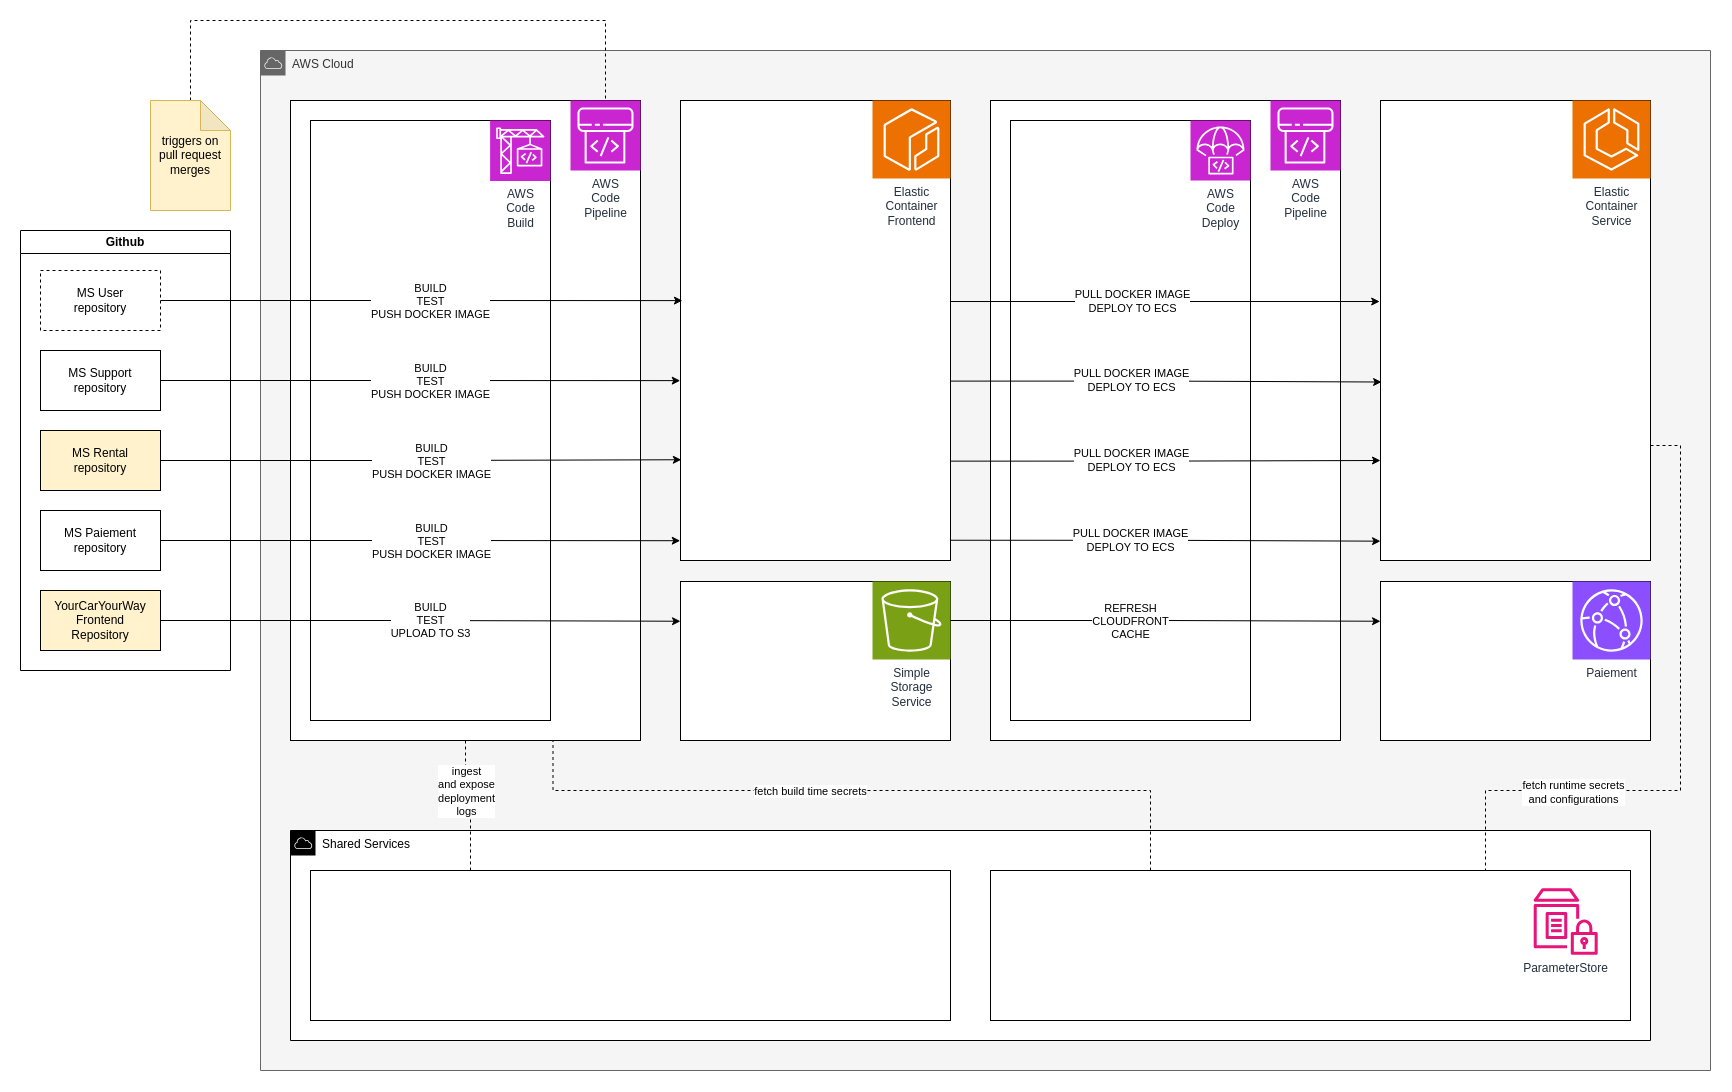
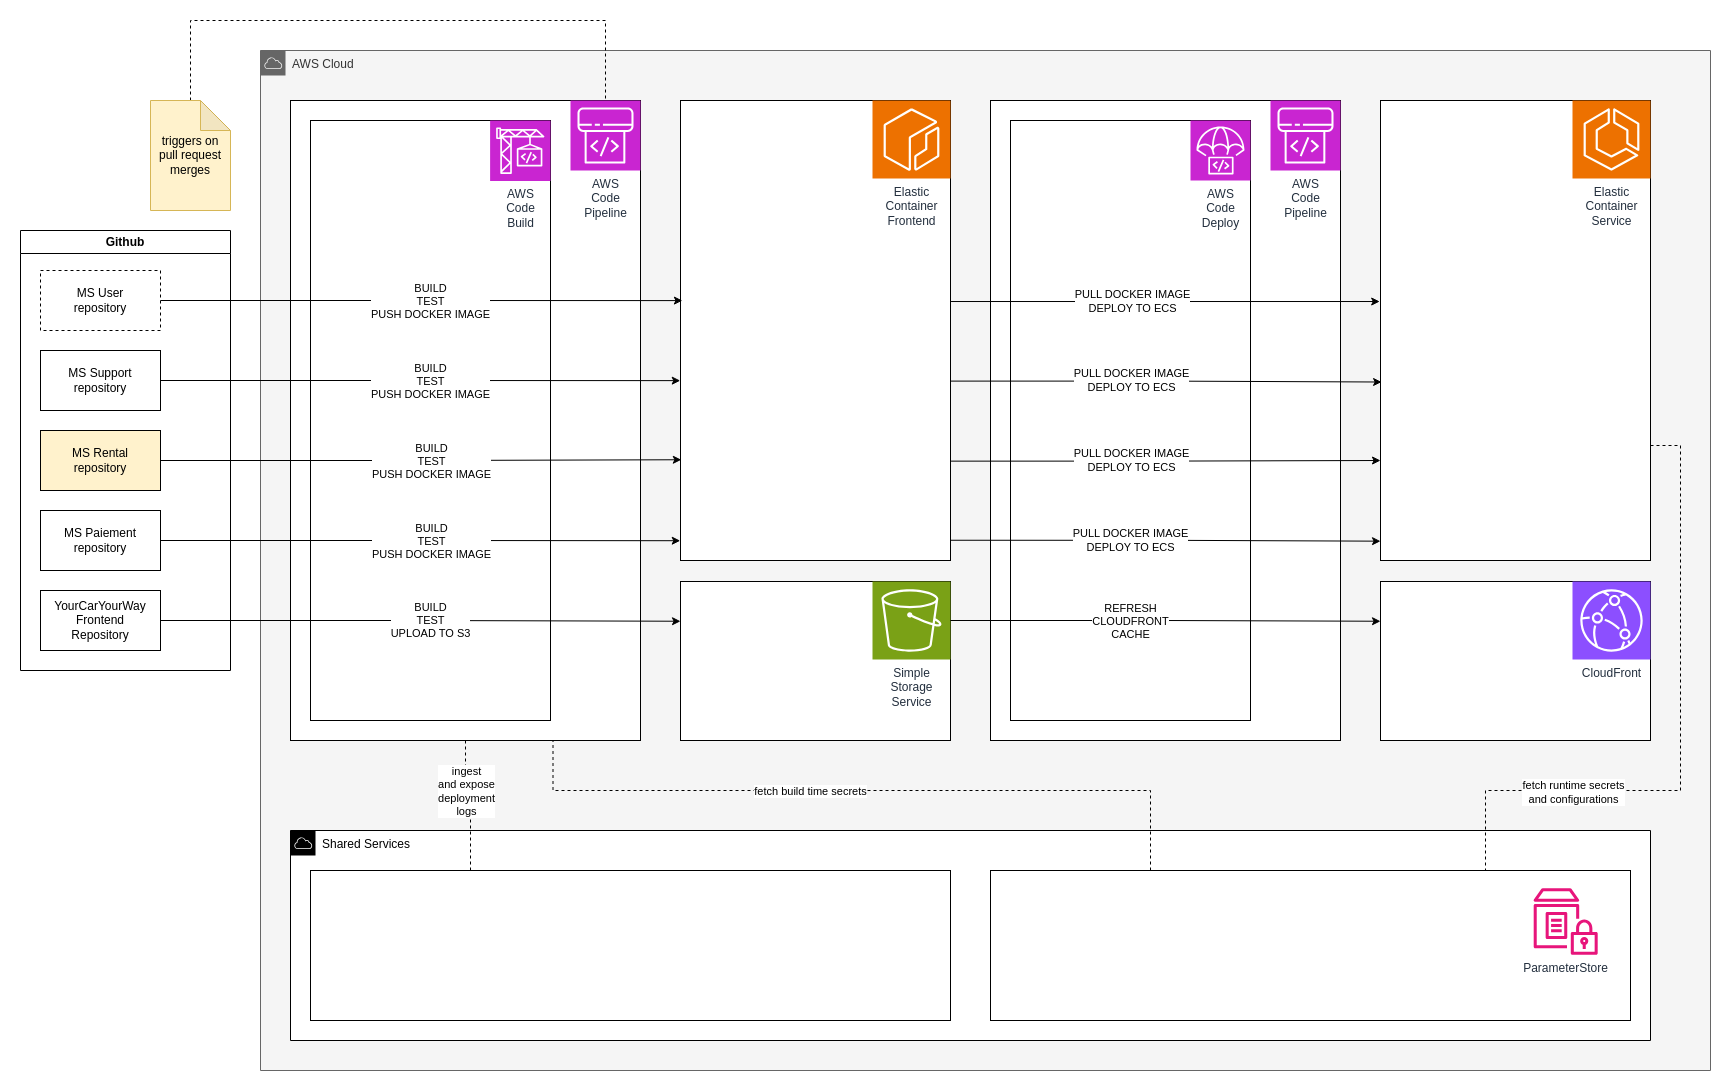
(101, 621) -> (101, 621)
(1612, 674) -> (1612, 674)
